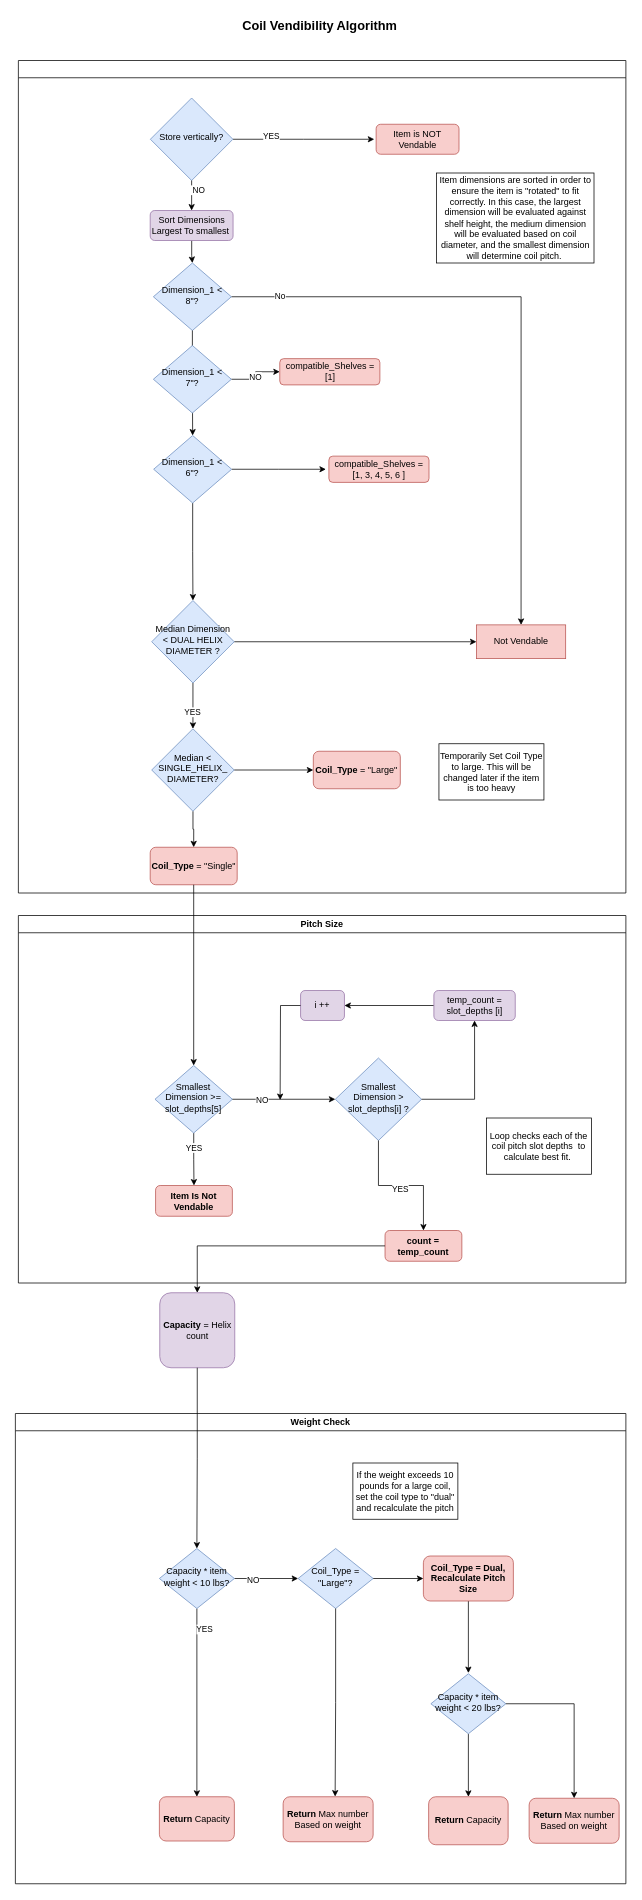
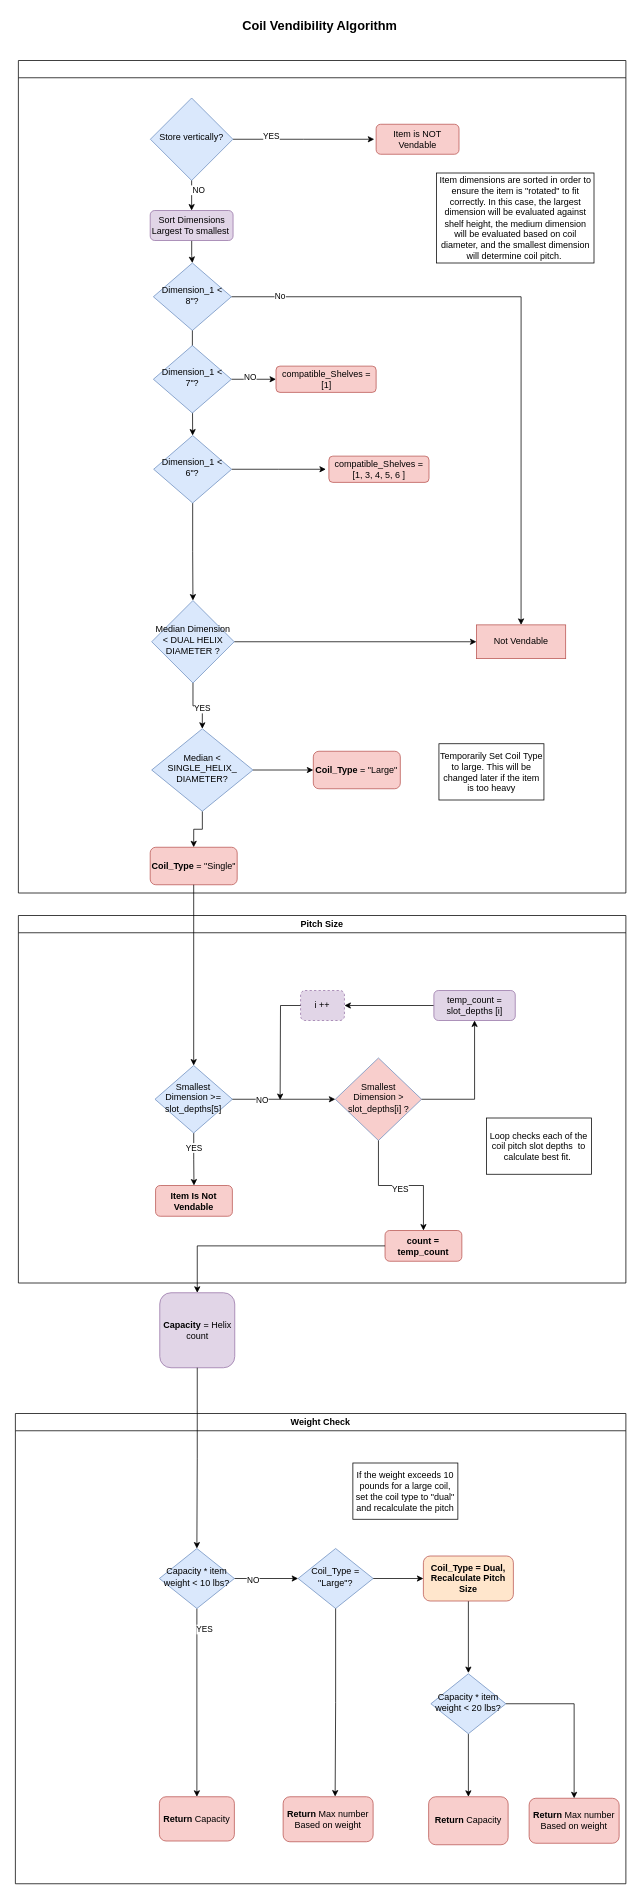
(330, 372) -> (326, 379)
(193, 770) -> (202, 770)
(323, 1005) -> (323, 1005)
(378, 1099) -> (378, 1099)
(468, 1578) -> (468, 1578)
